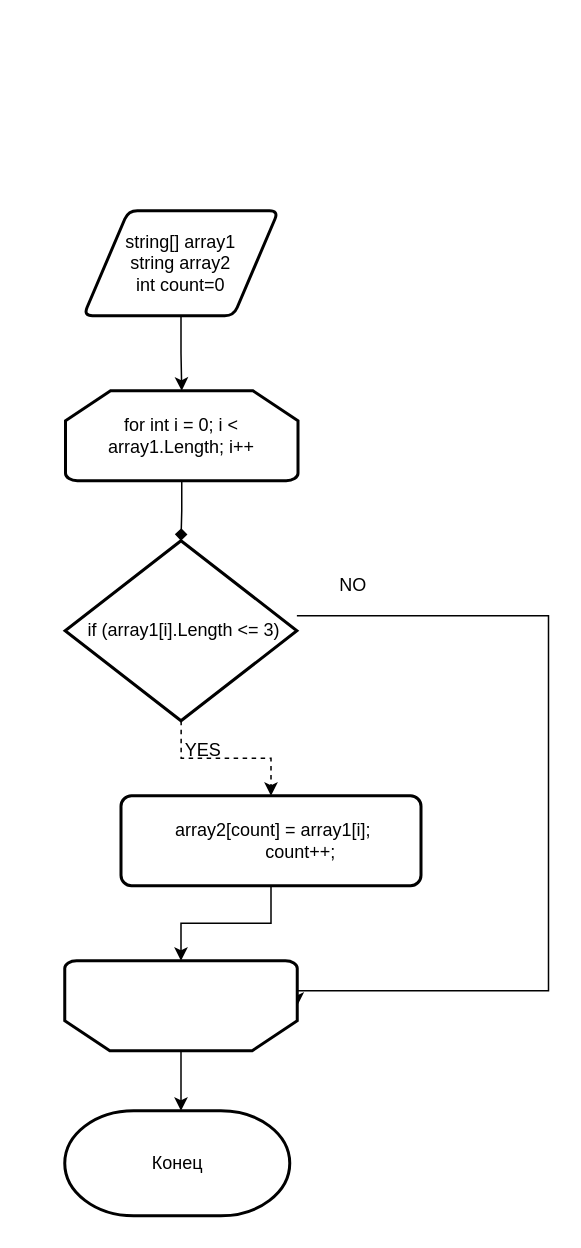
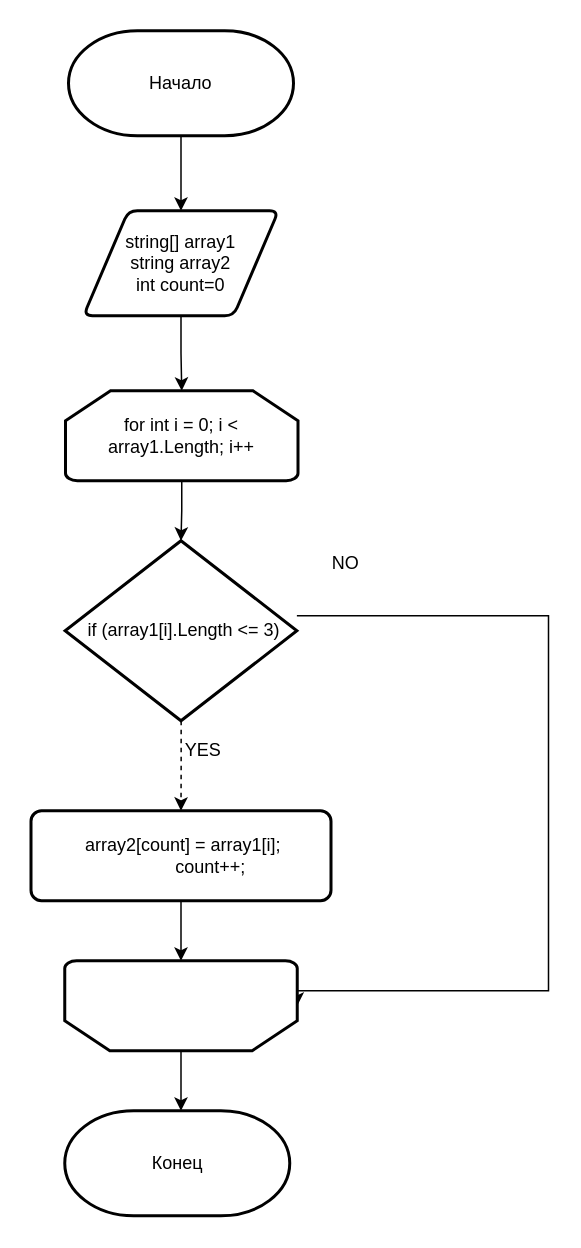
none -> (181, 83)
none -> (181, 168)
(181, 528) -> (181, 529)
(353, 586) -> (346, 563)
(271, 841) -> (181, 856)
